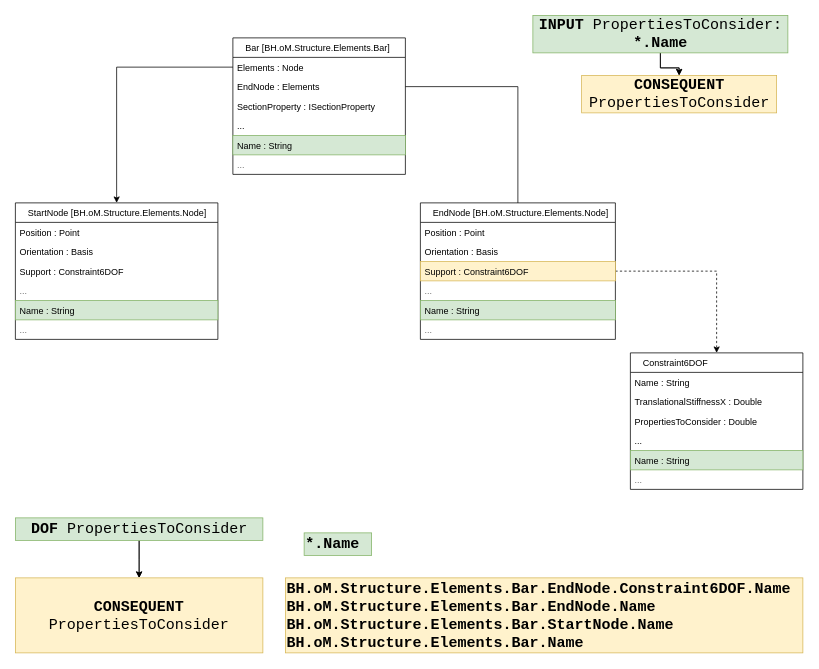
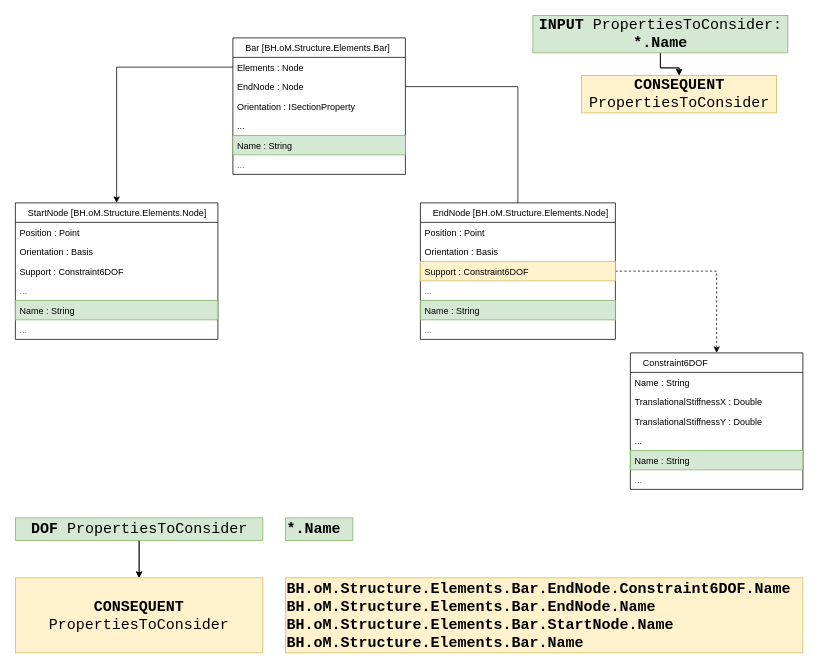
(278, 87) -> (269, 87)
(317, 107) -> (306, 107)
(701, 422) -> (706, 422)
(338, 544) -> (319, 529)
